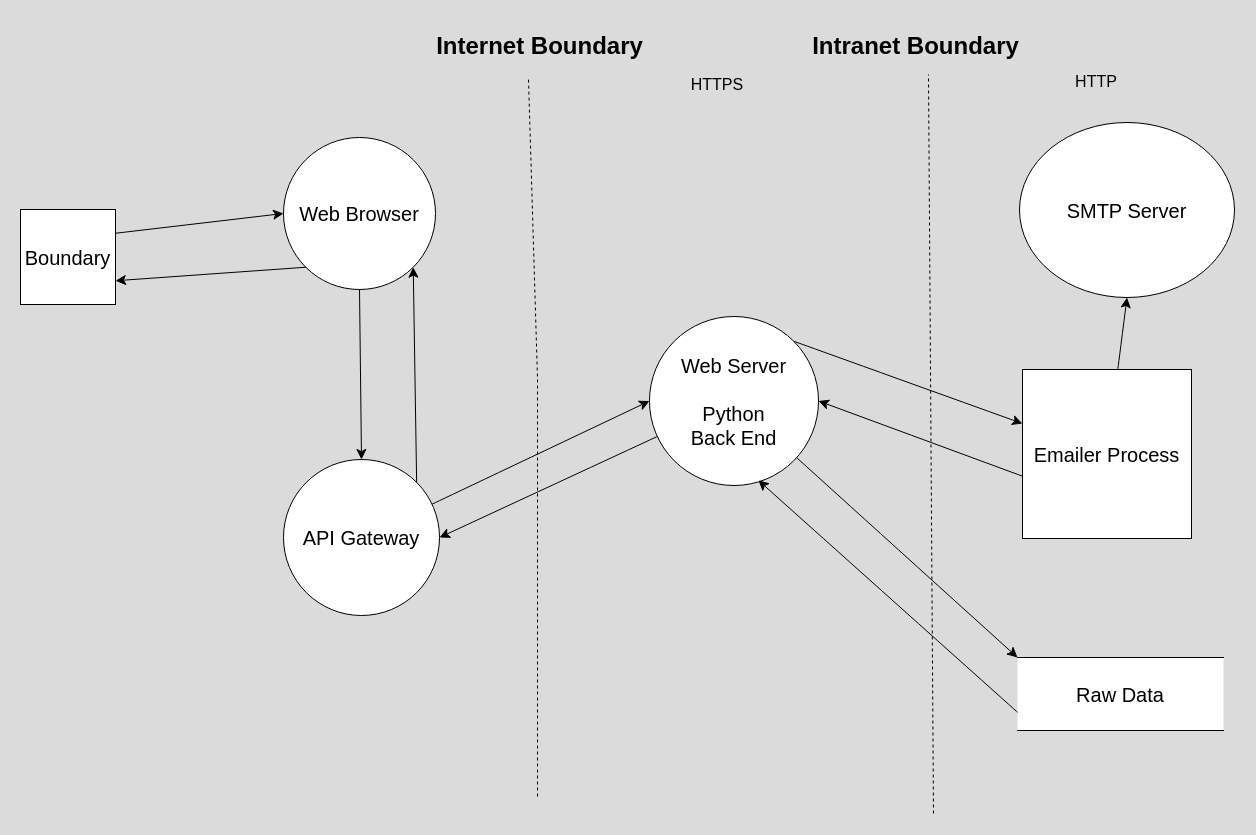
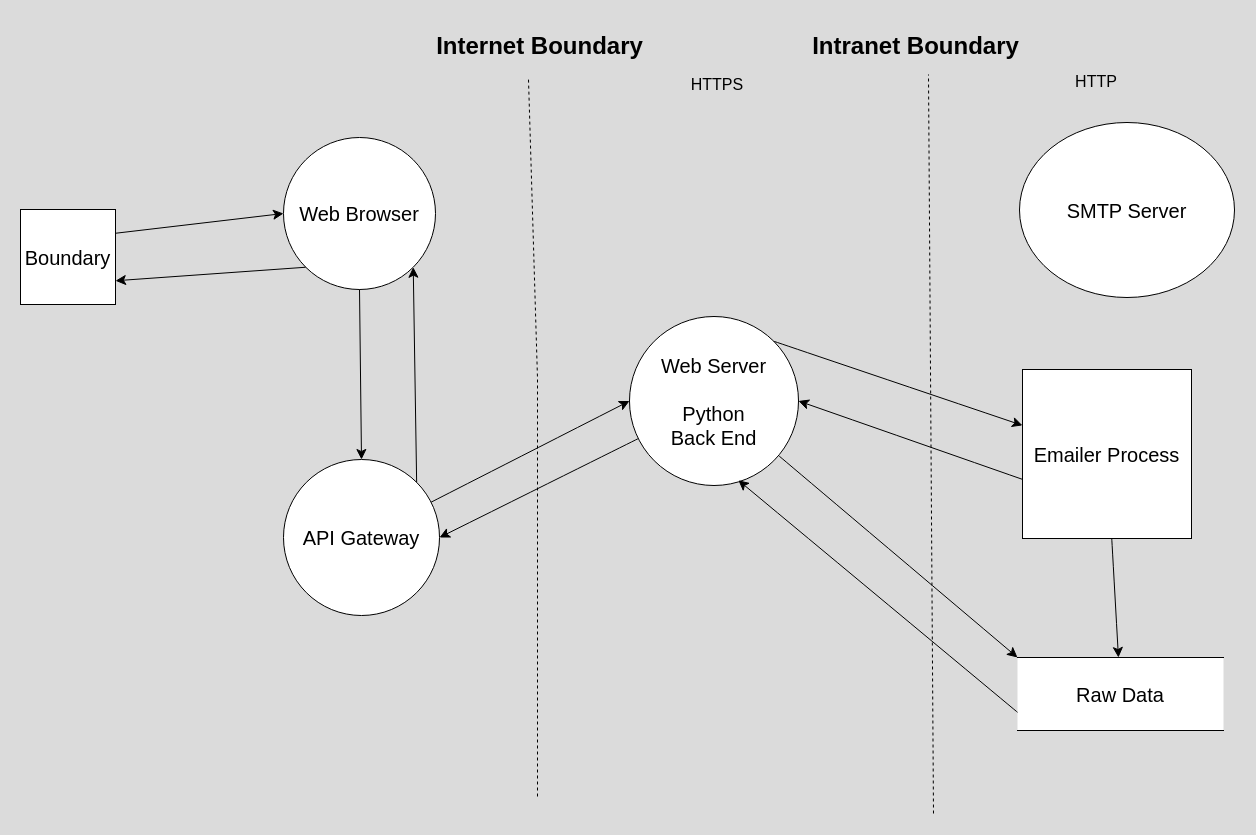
(1122, 336) -> (1115, 594)
(734, 401) -> (714, 401)
